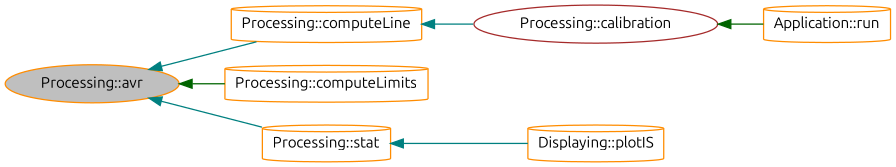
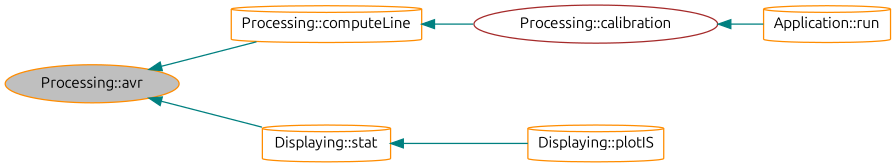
(747, 24) -> (747, 24)
(326, 84) -> none
(326, 143) -> (326, 143)
